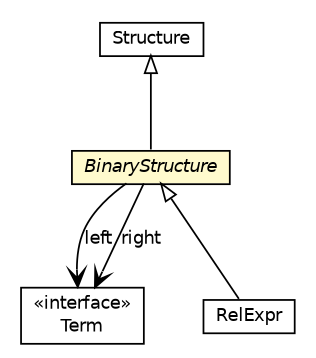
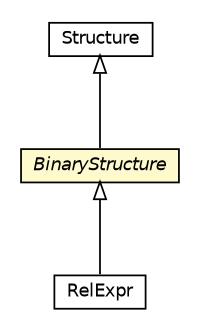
(82, 316) -> none
